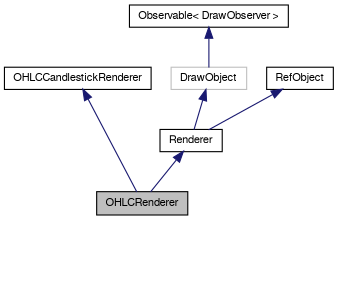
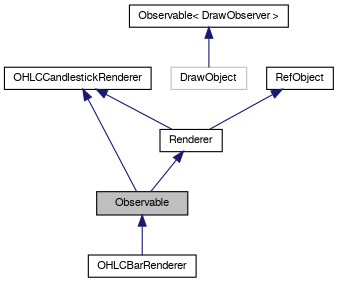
(198, 115) -> (139, 112)
(142, 203) -> (142, 203)
none -> (142, 266)
